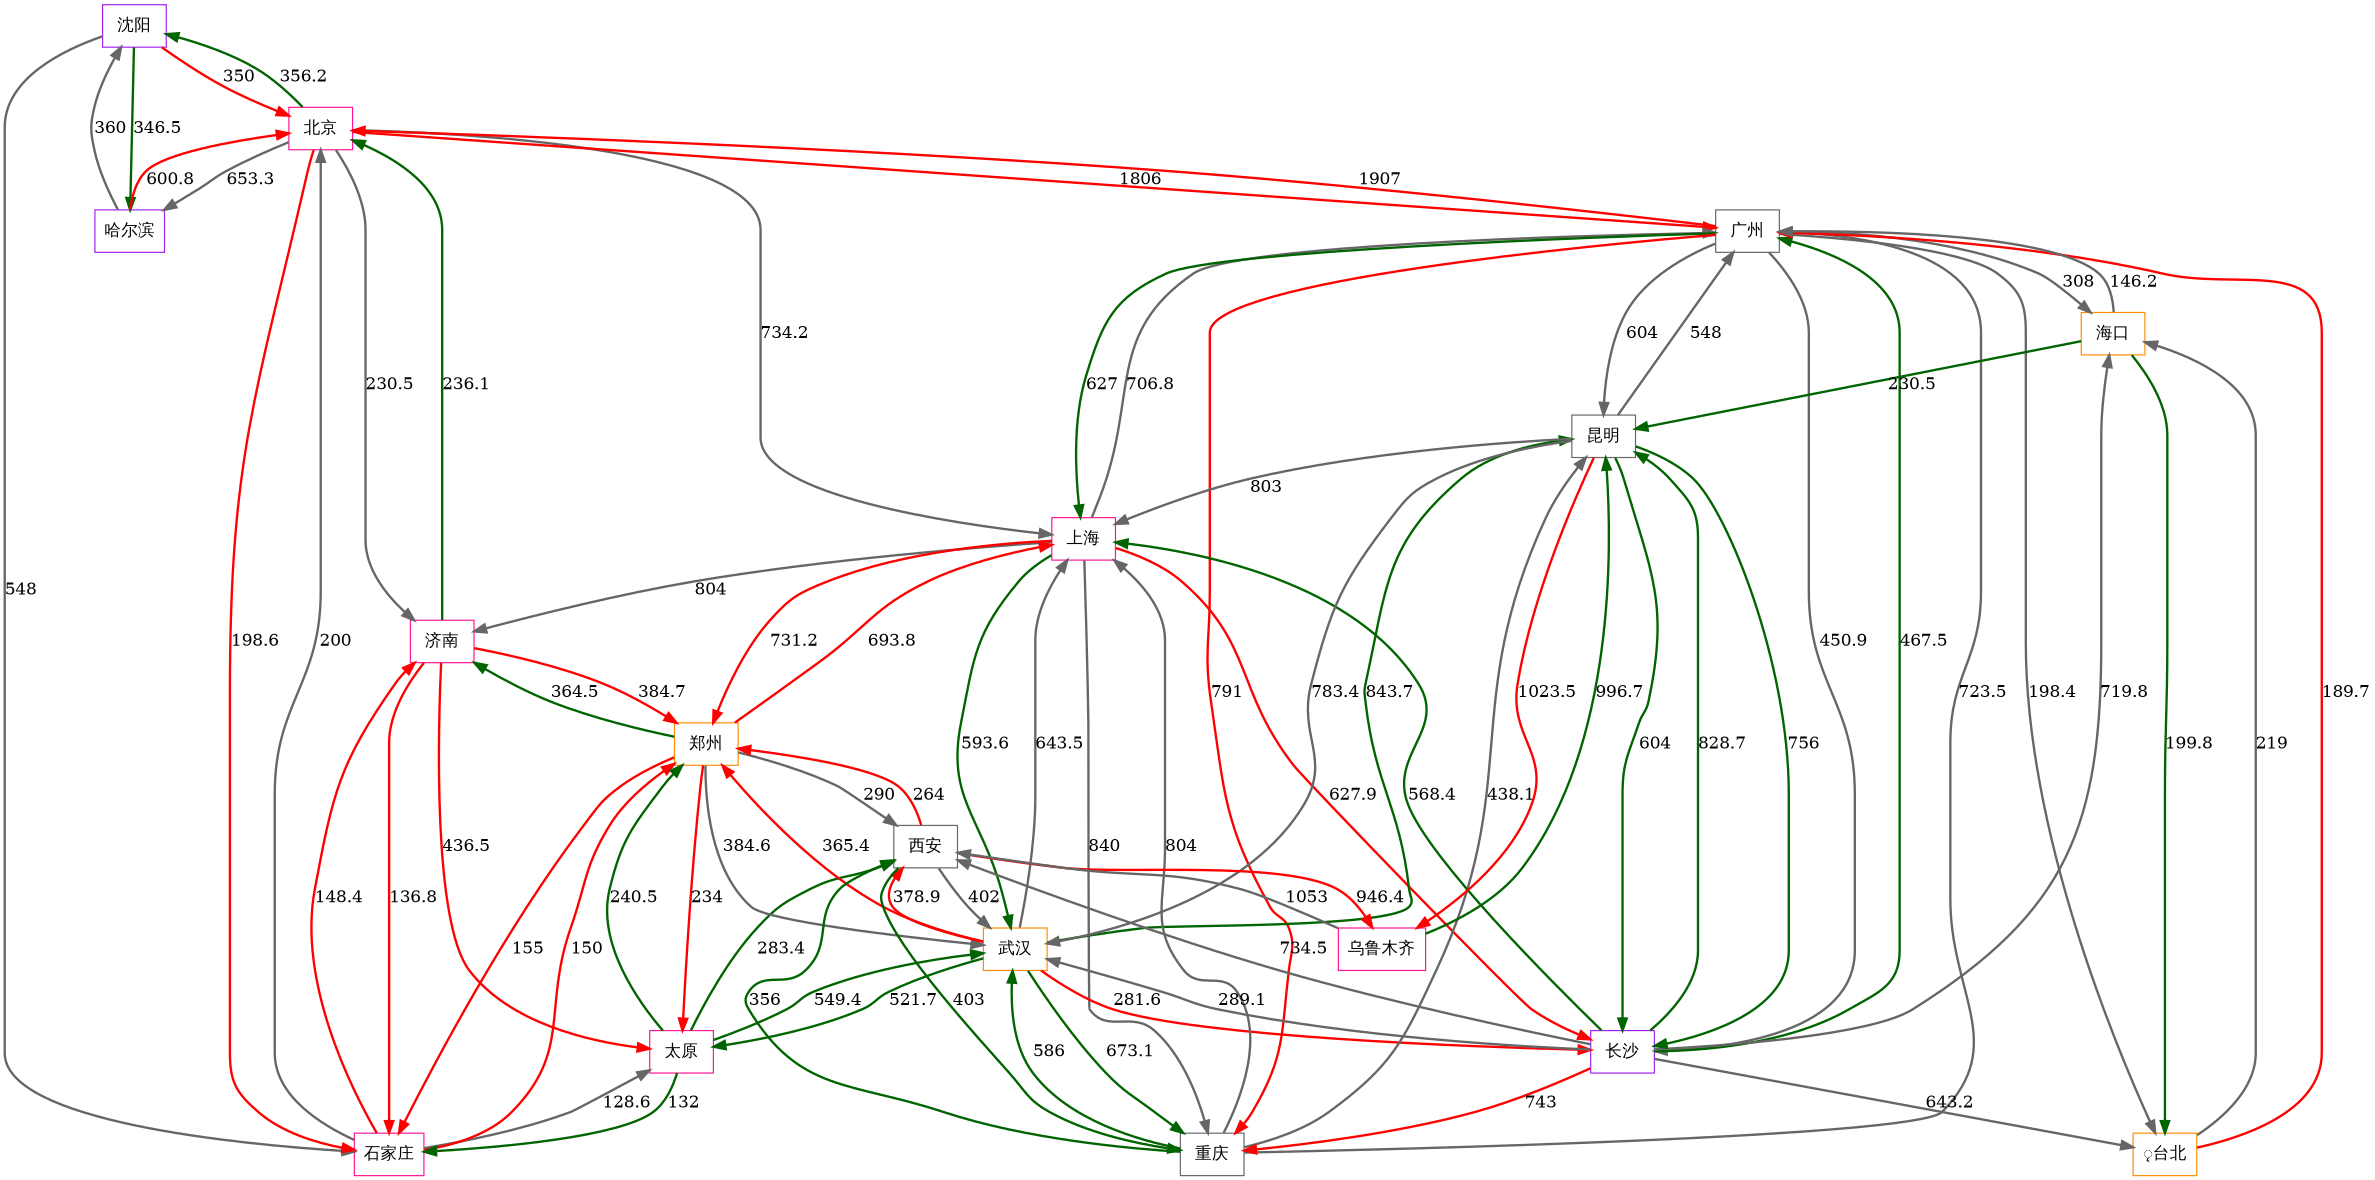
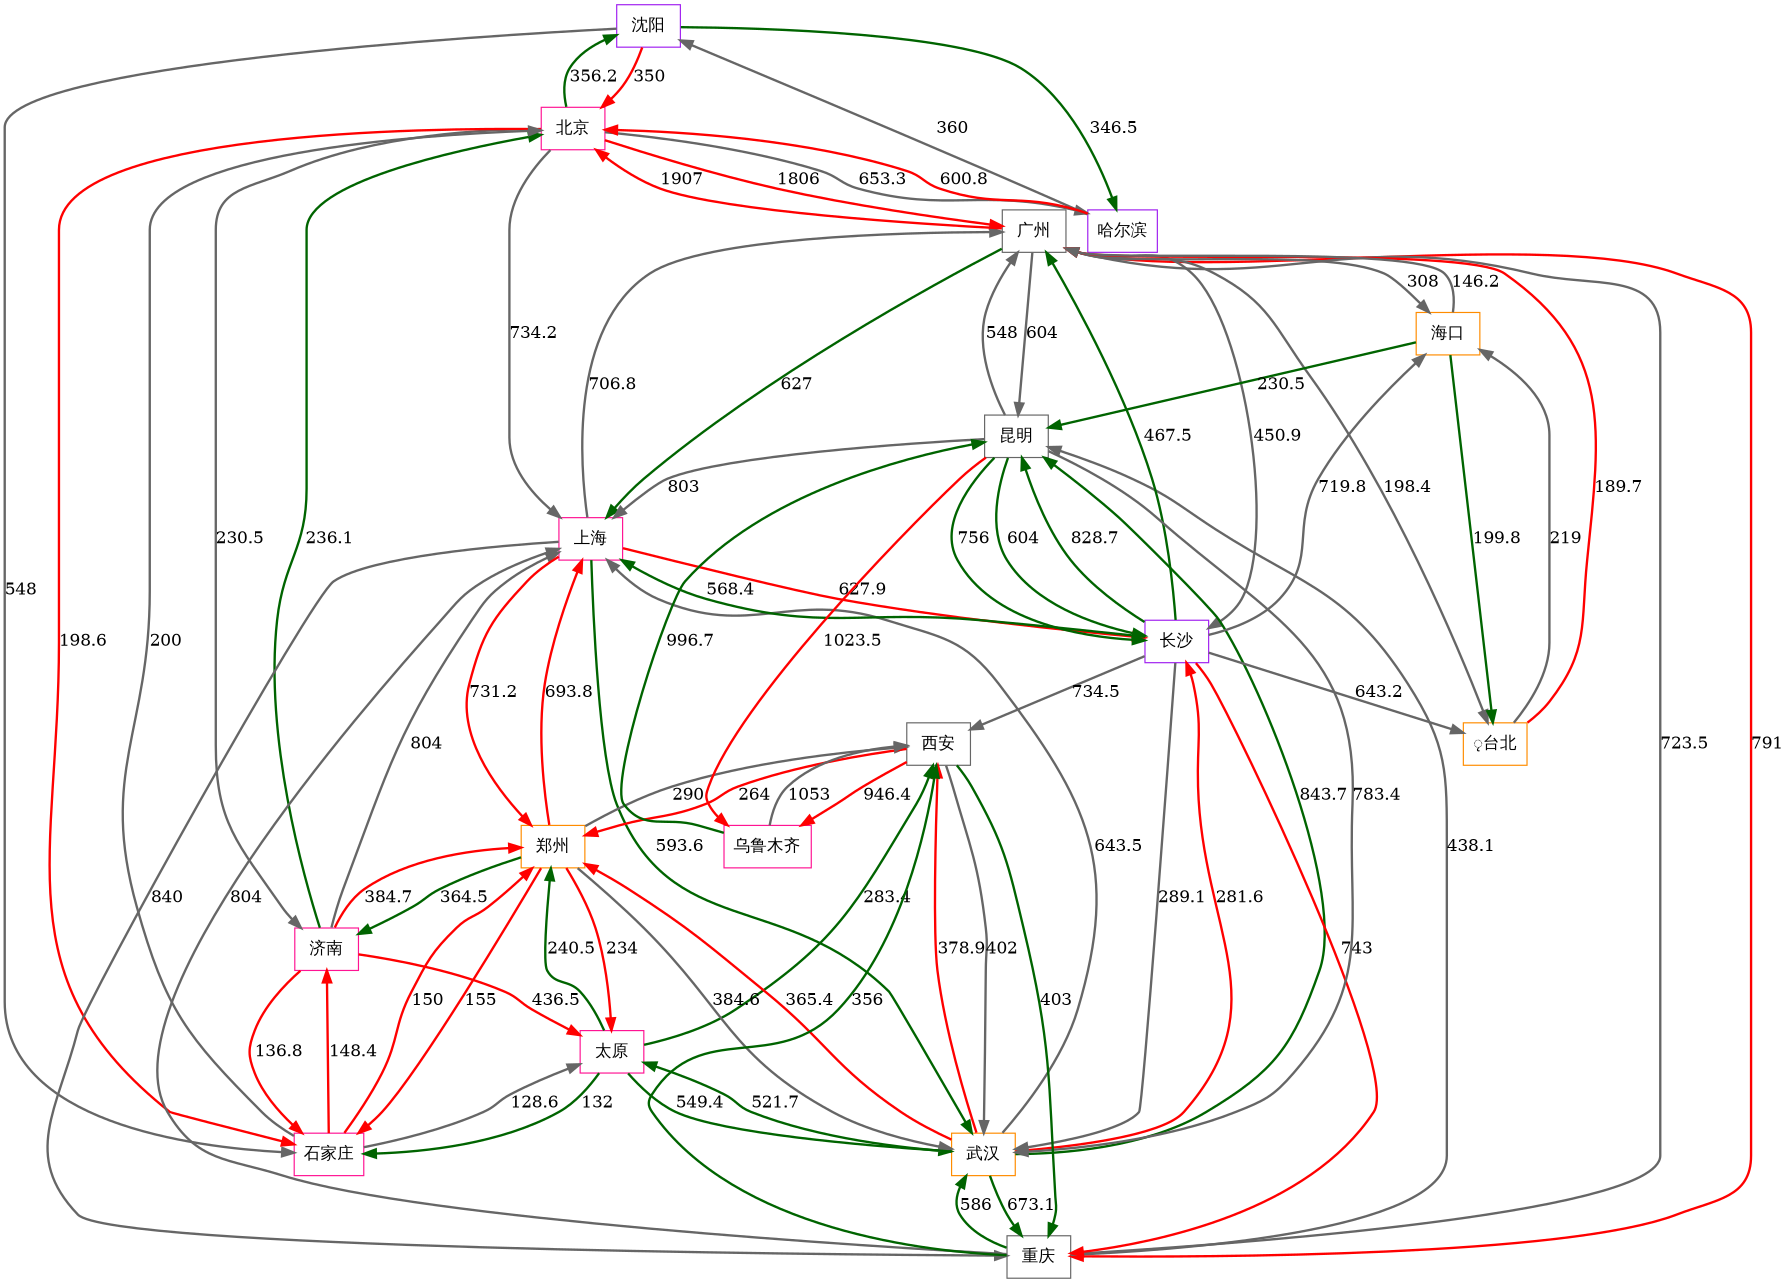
(766, 571) -> (410, 723)
